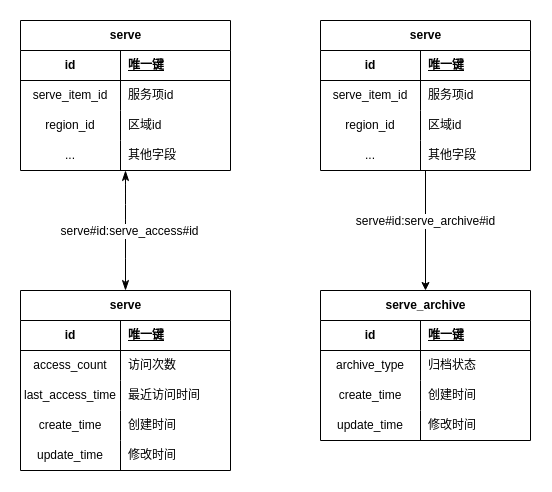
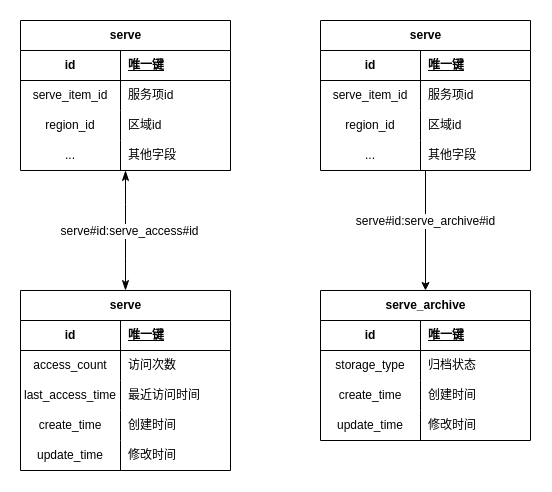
(371, 366) -> (371, 366)
